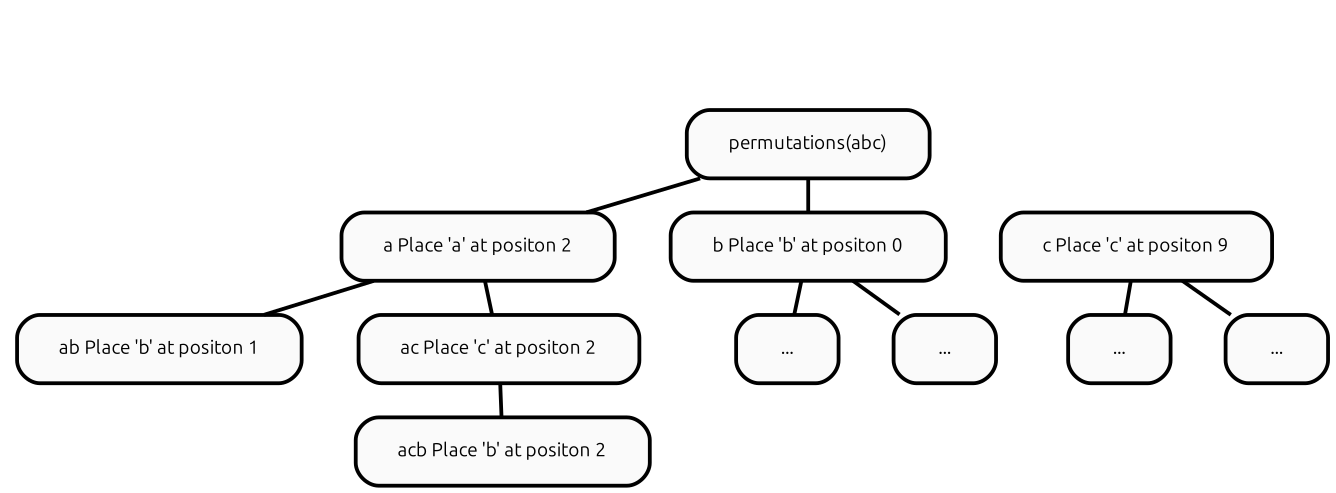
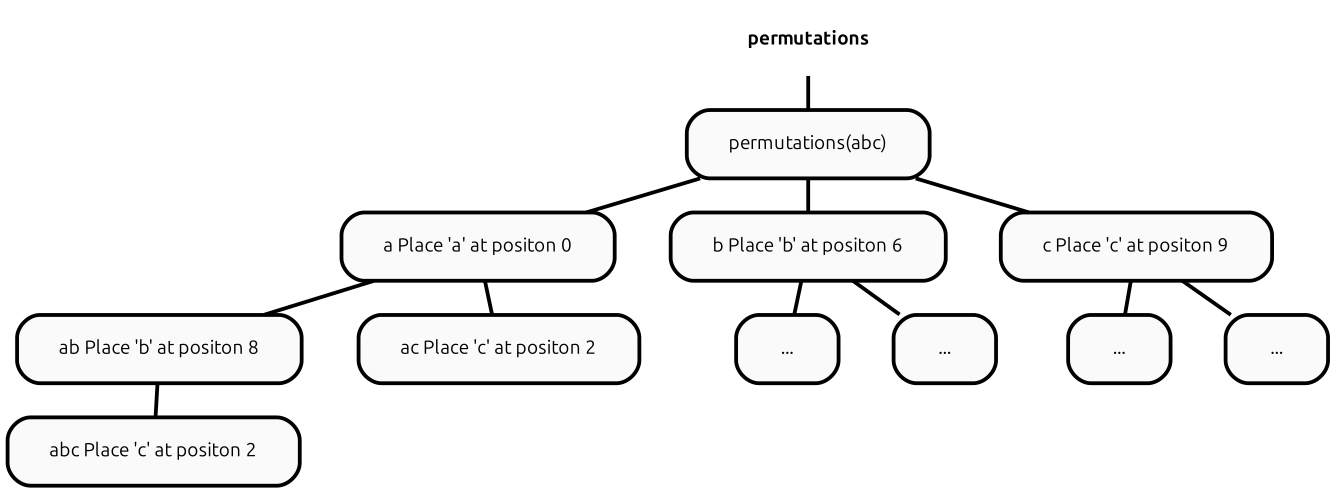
none -> (808, 42)
none -> (972, 195)
(478, 247) -> (478, 247)
(808, 247) -> (808, 247)
(159, 349) -> (159, 349)
none -> (154, 452)
(503, 452) -> none
